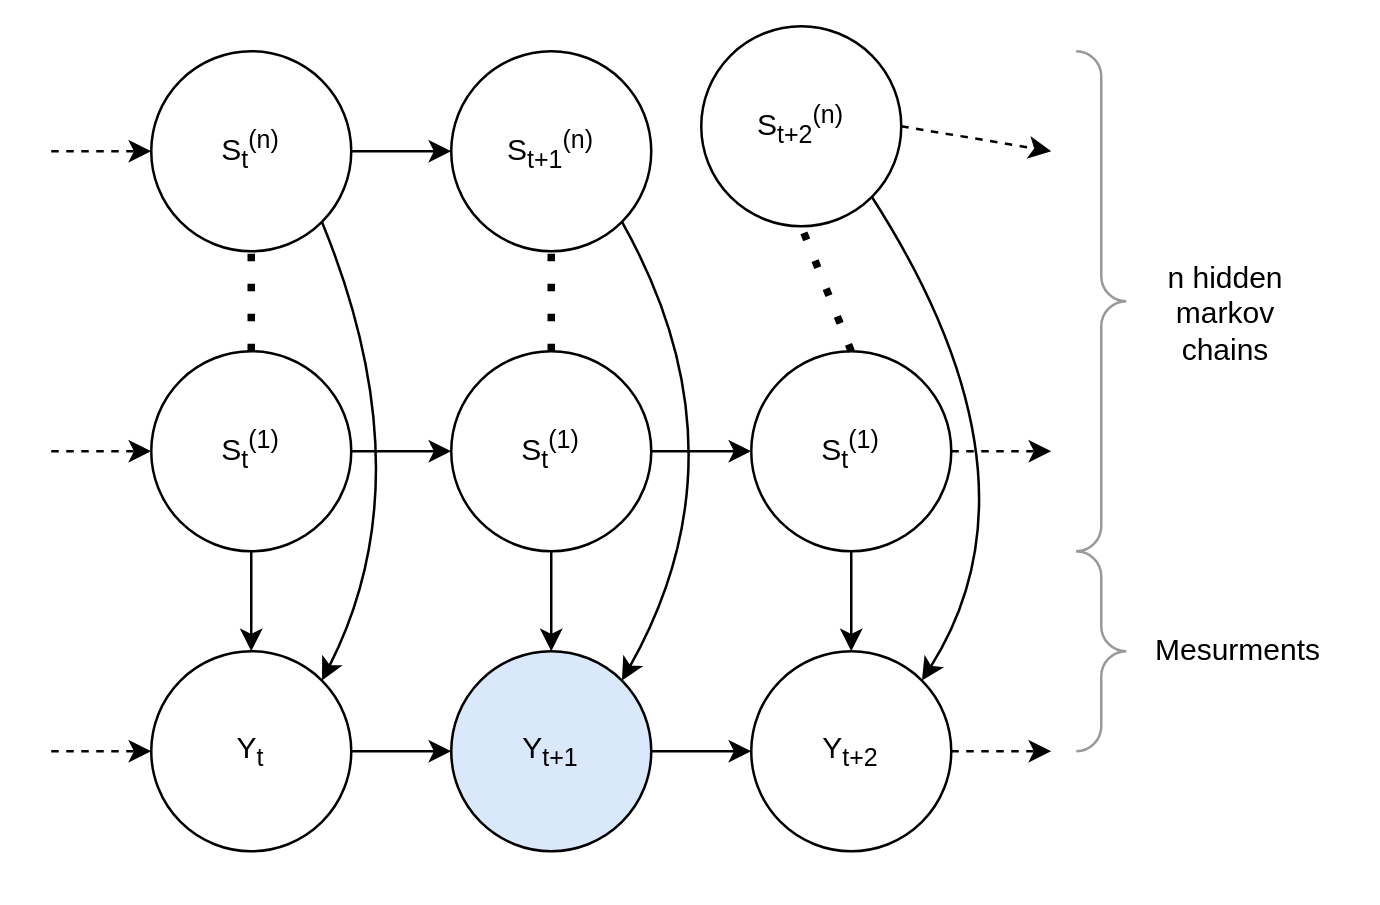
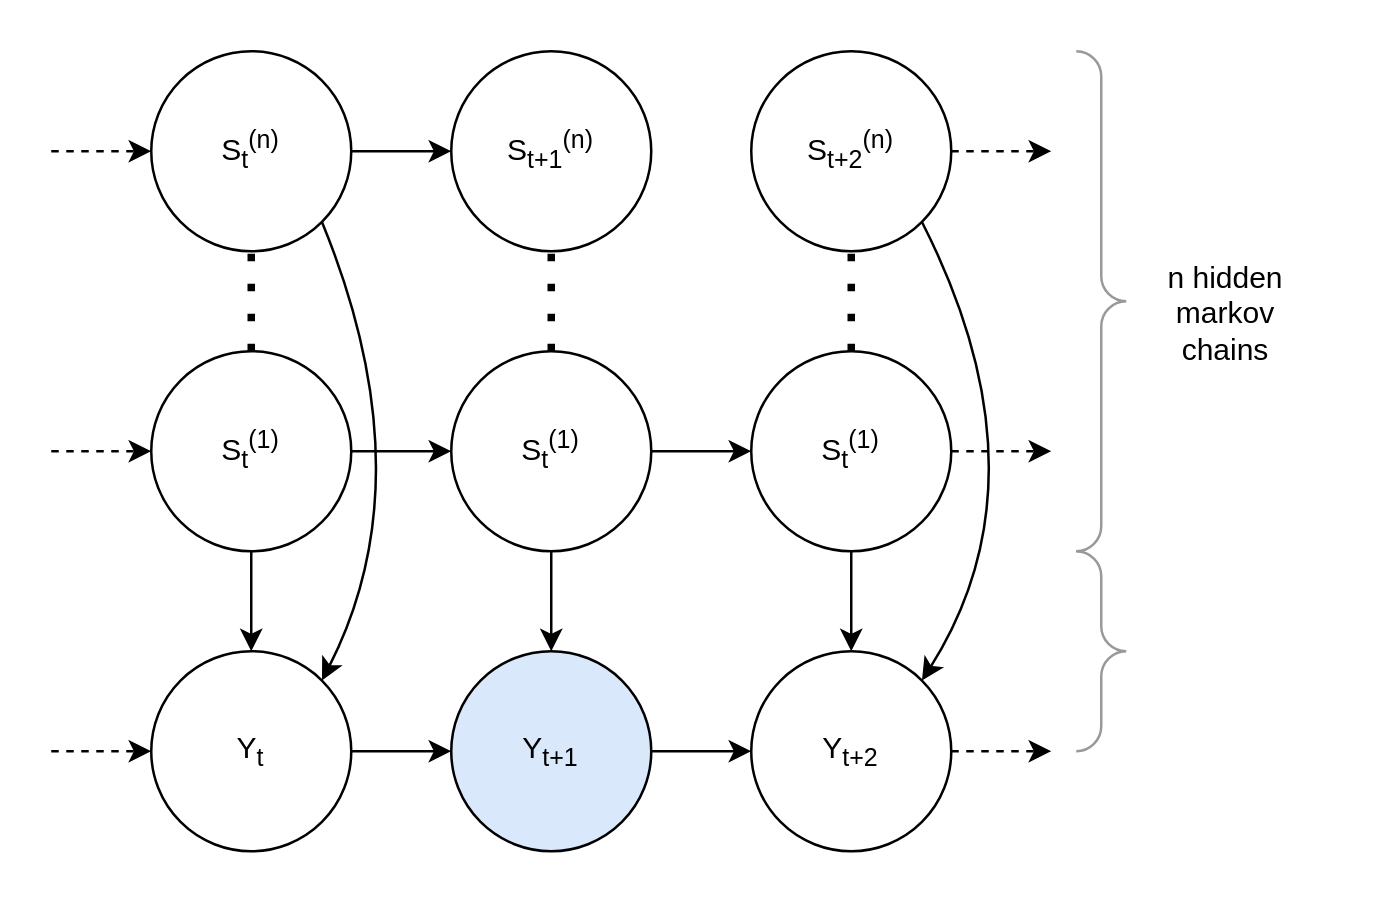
(801, 126) -> (851, 151)
(668, 329) -> none
(1239, 651) -> none
